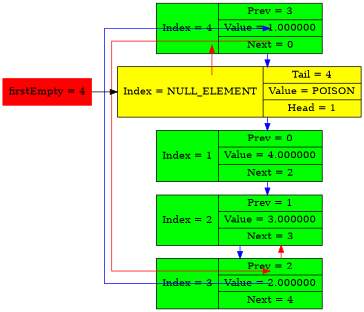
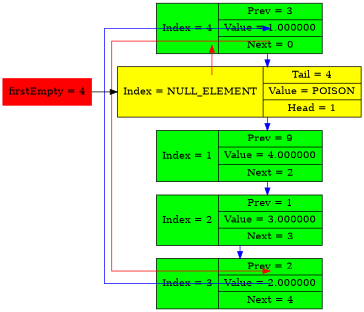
(270, 138) -> (270, 138)
(281, 255) -> none
